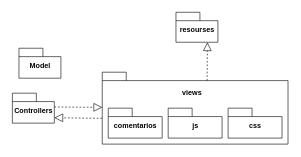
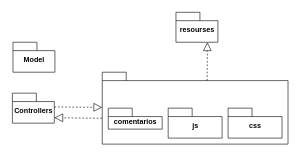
(40, 63) -> (34, 57)
(192, 92) -> none
(135, 123) -> (135, 119)
